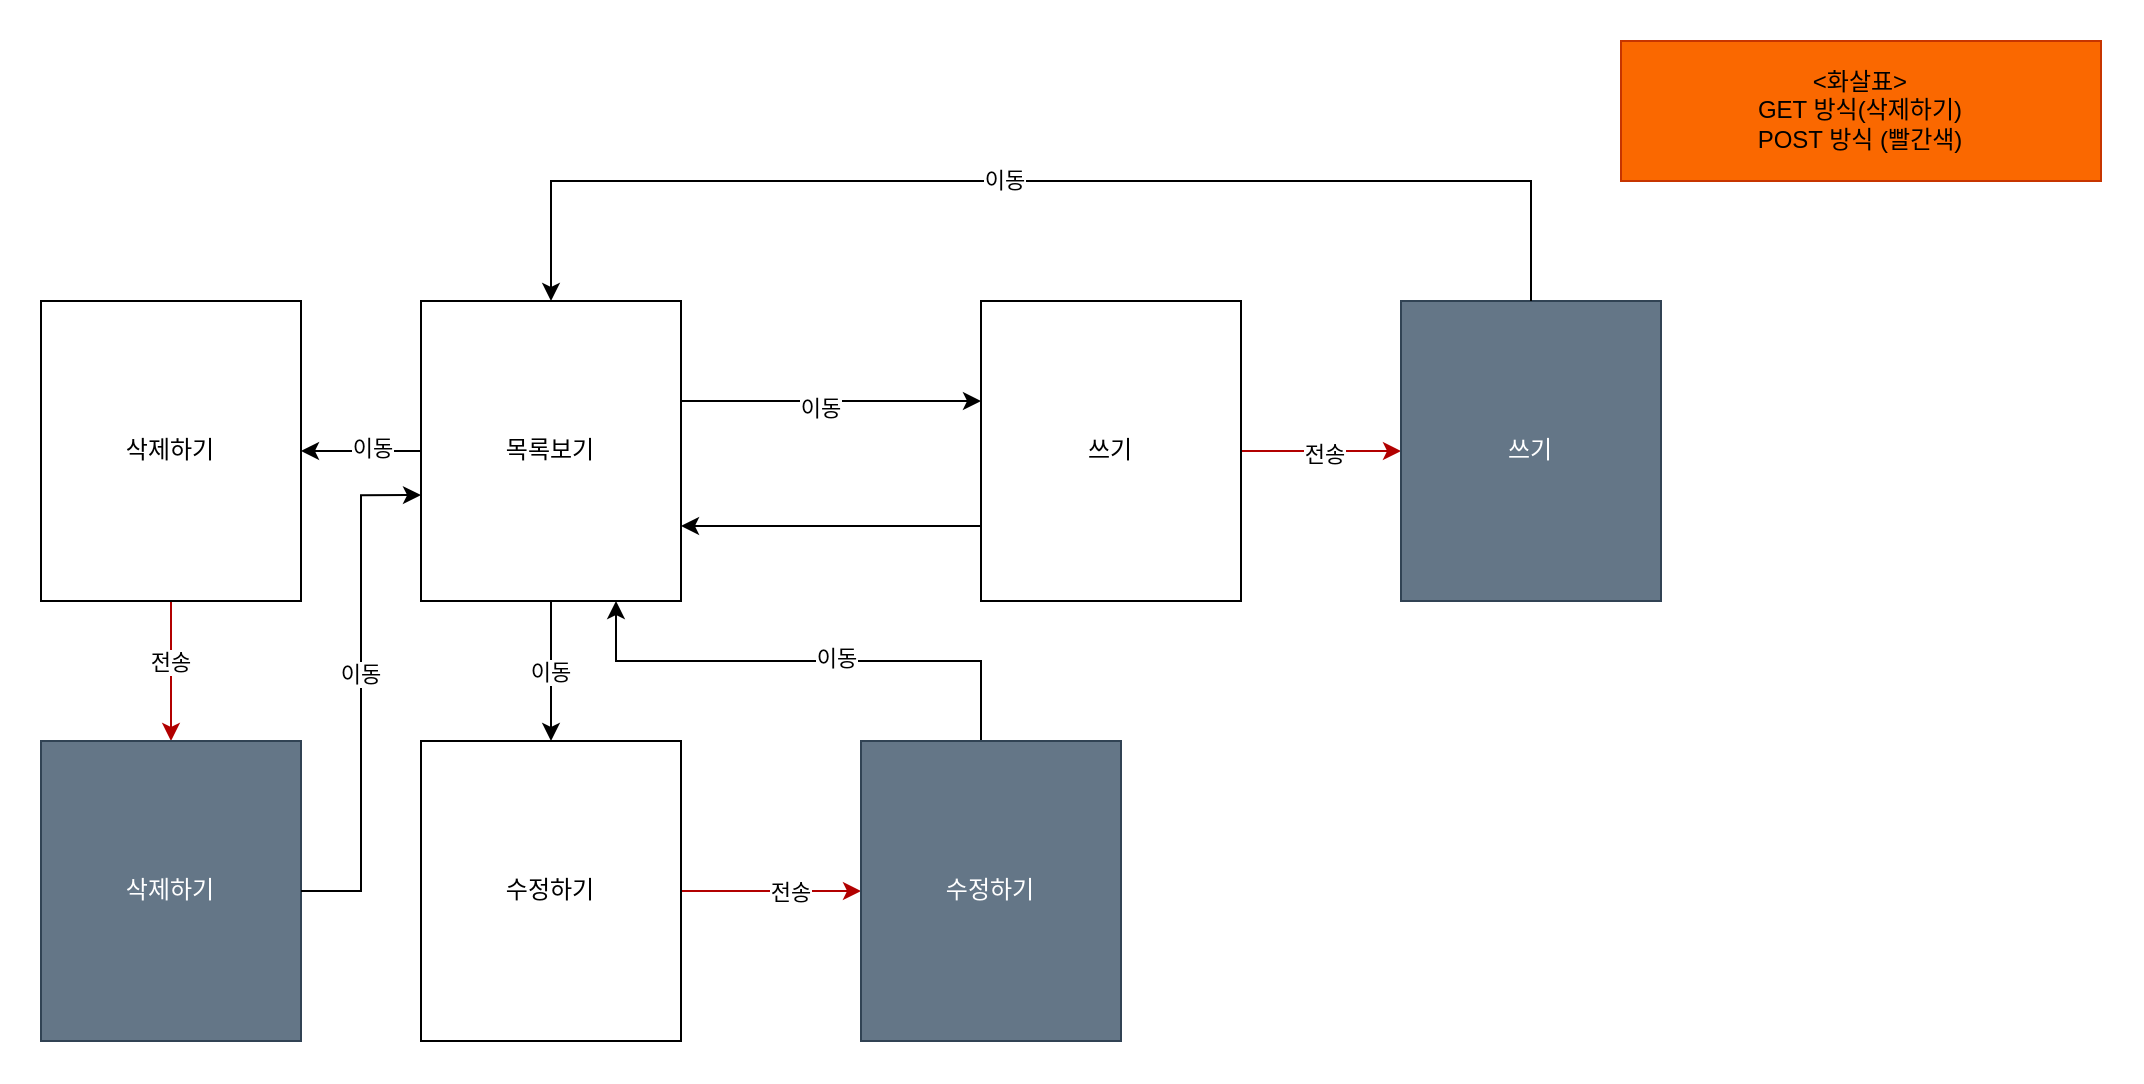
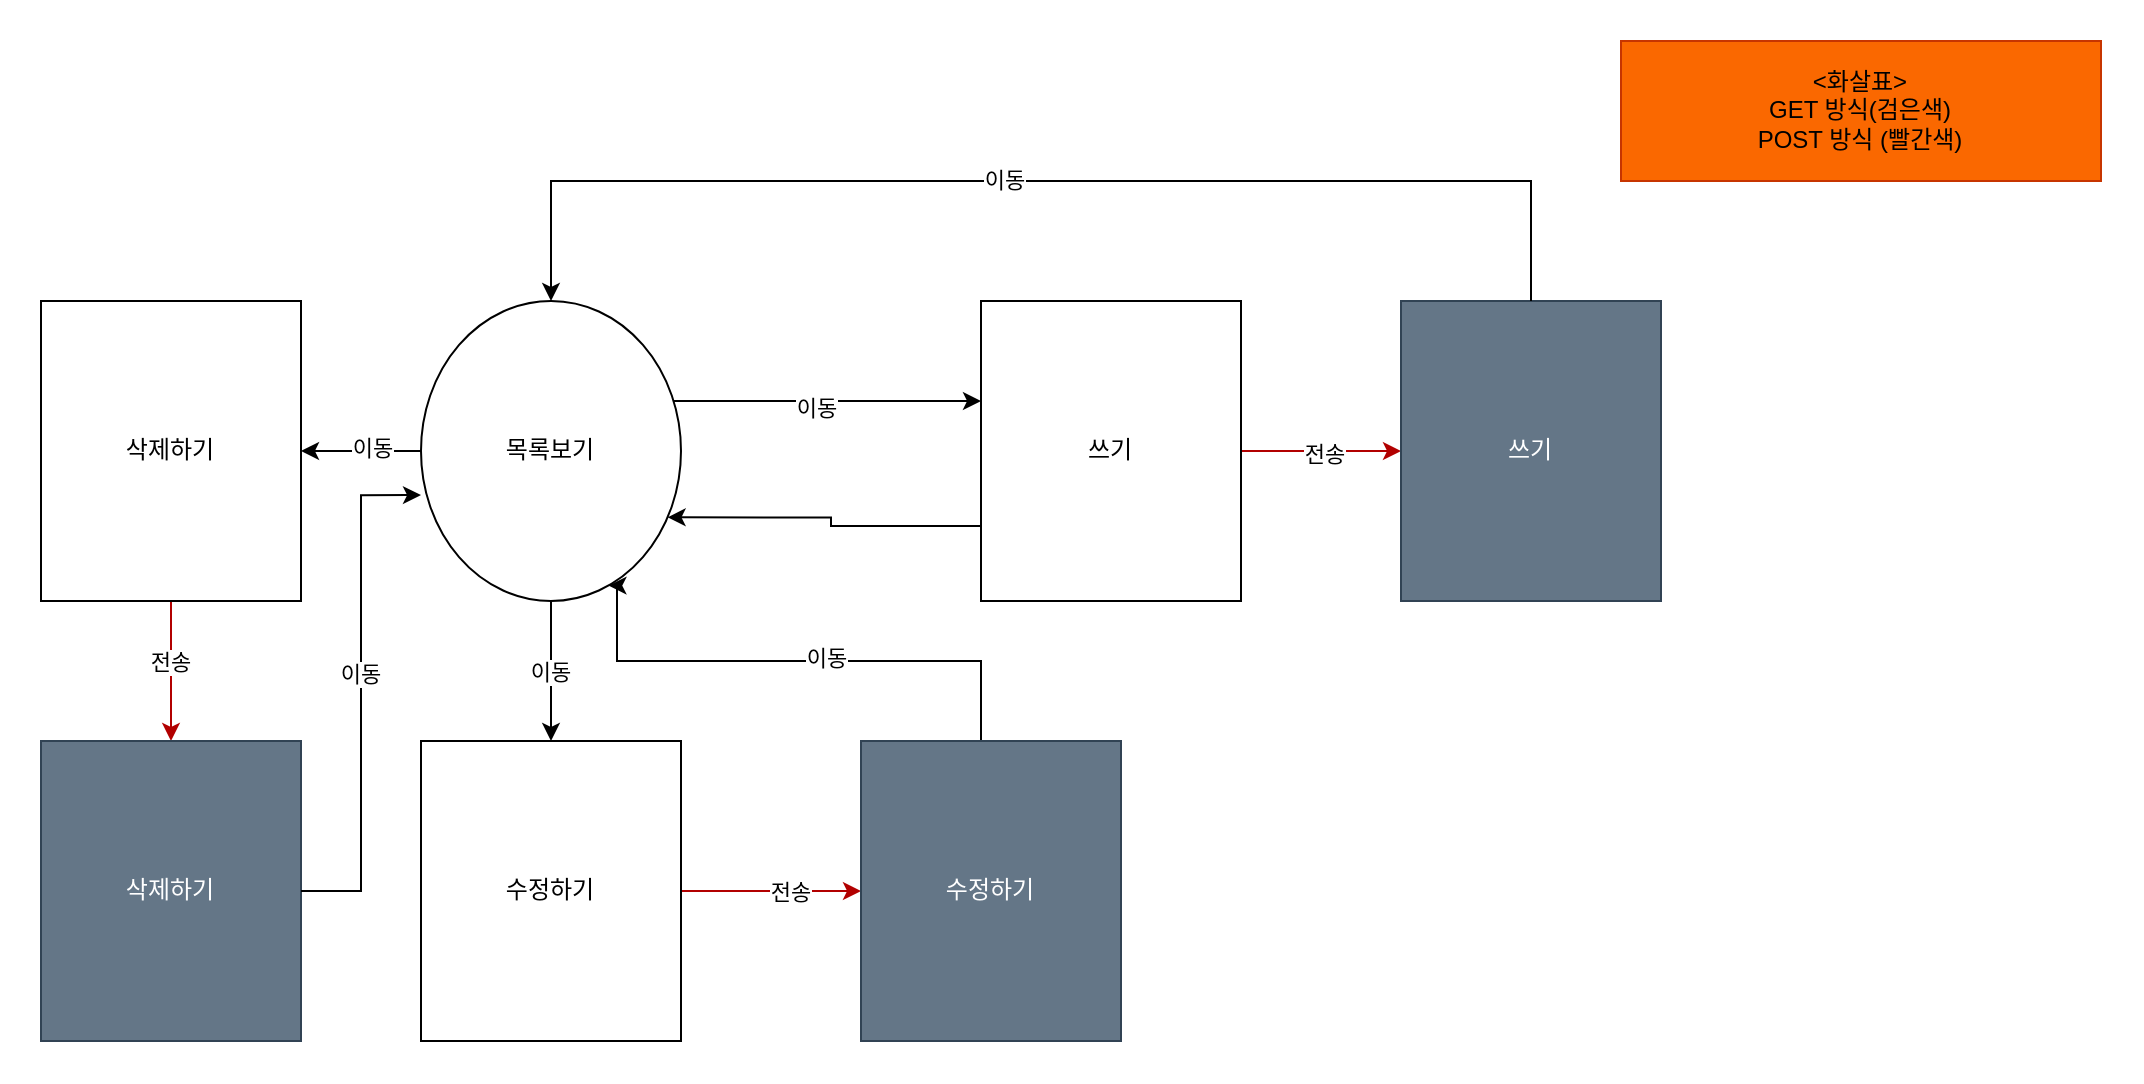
(1861, 111) -> (1861, 111)
(551, 451) -> (551, 451)
